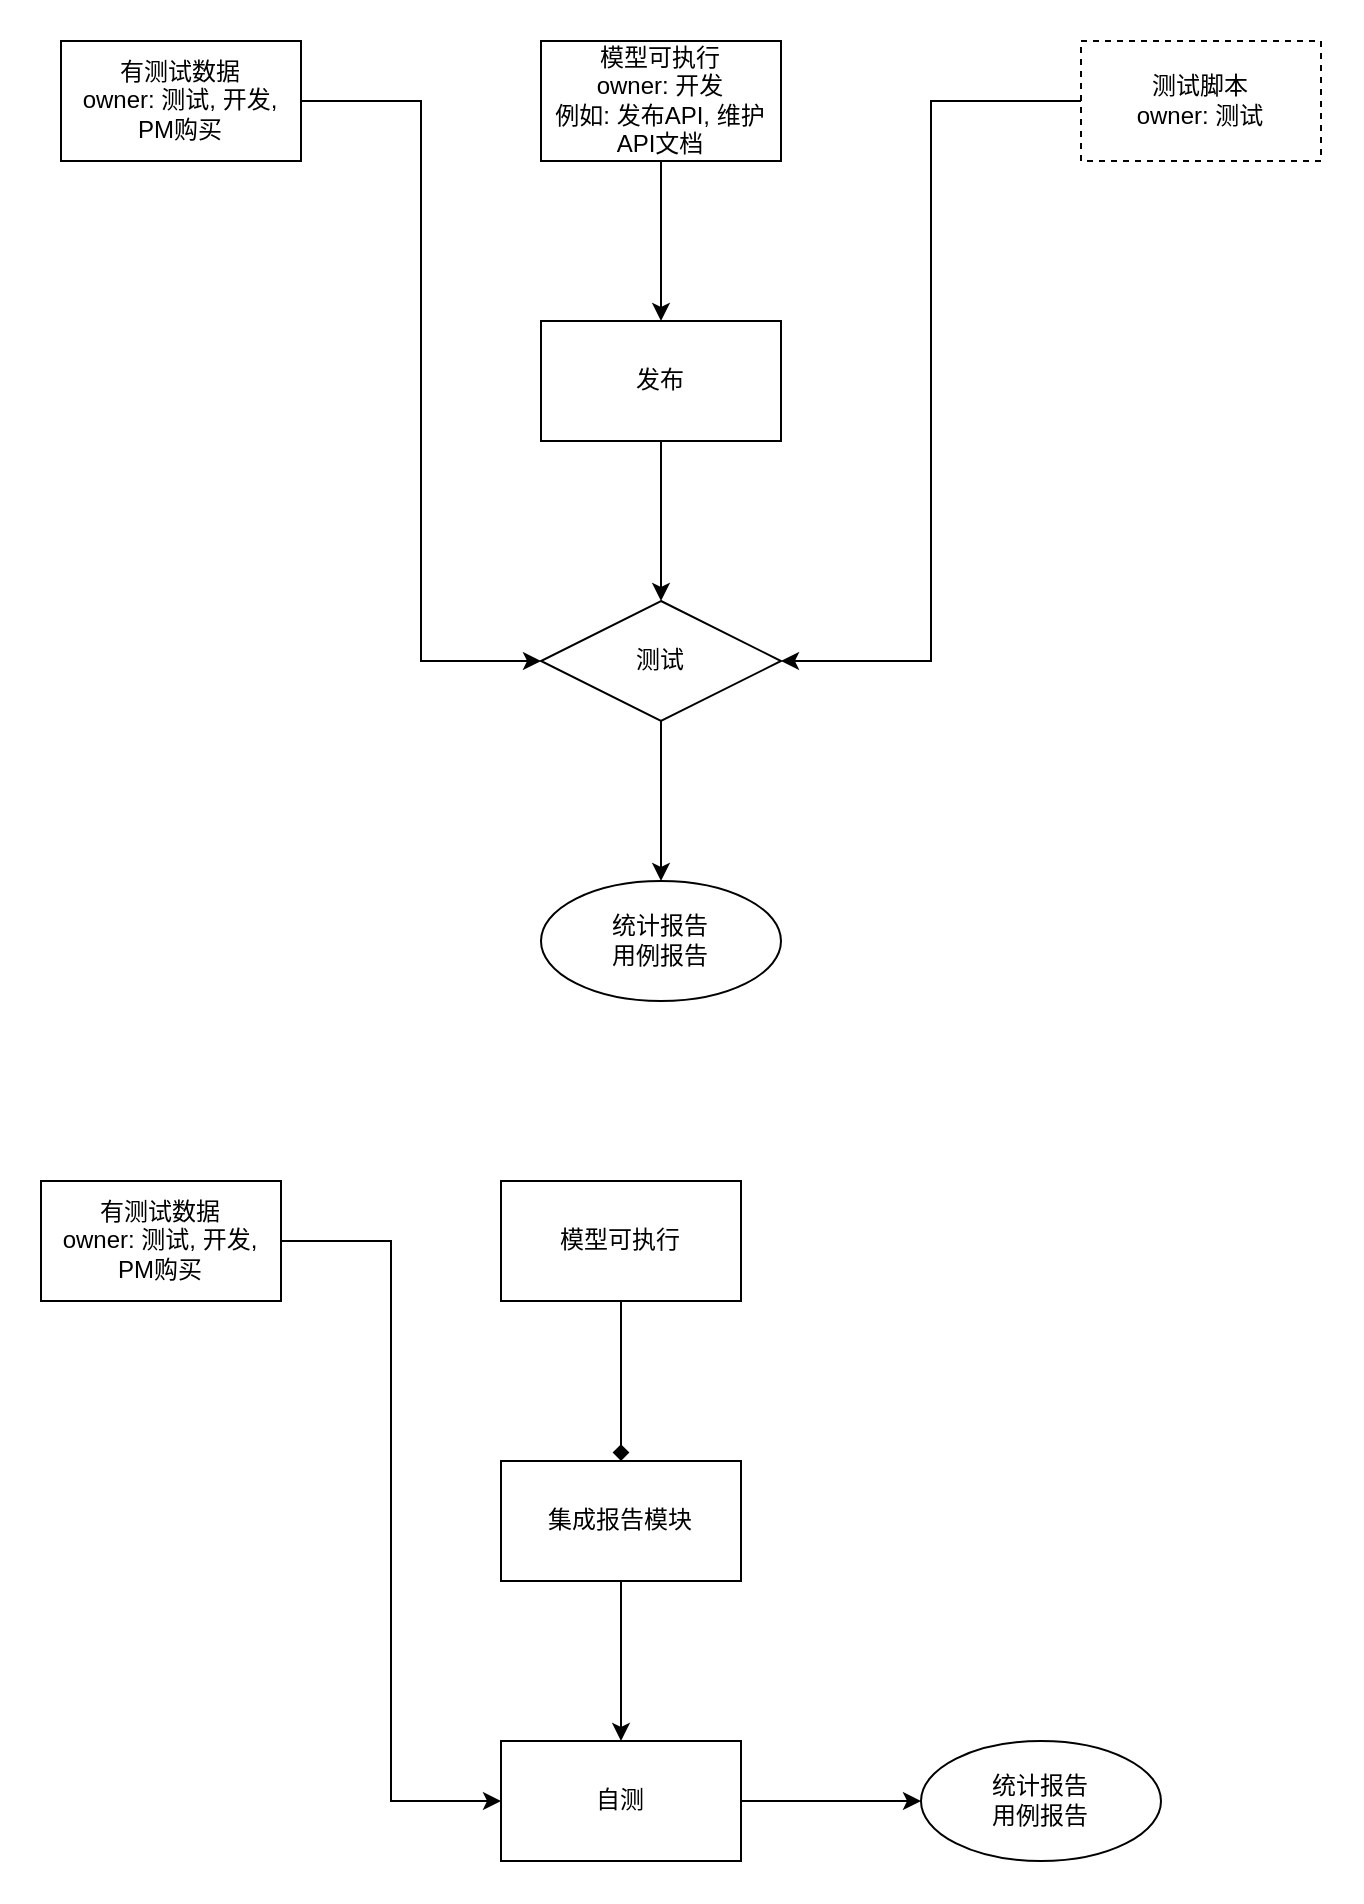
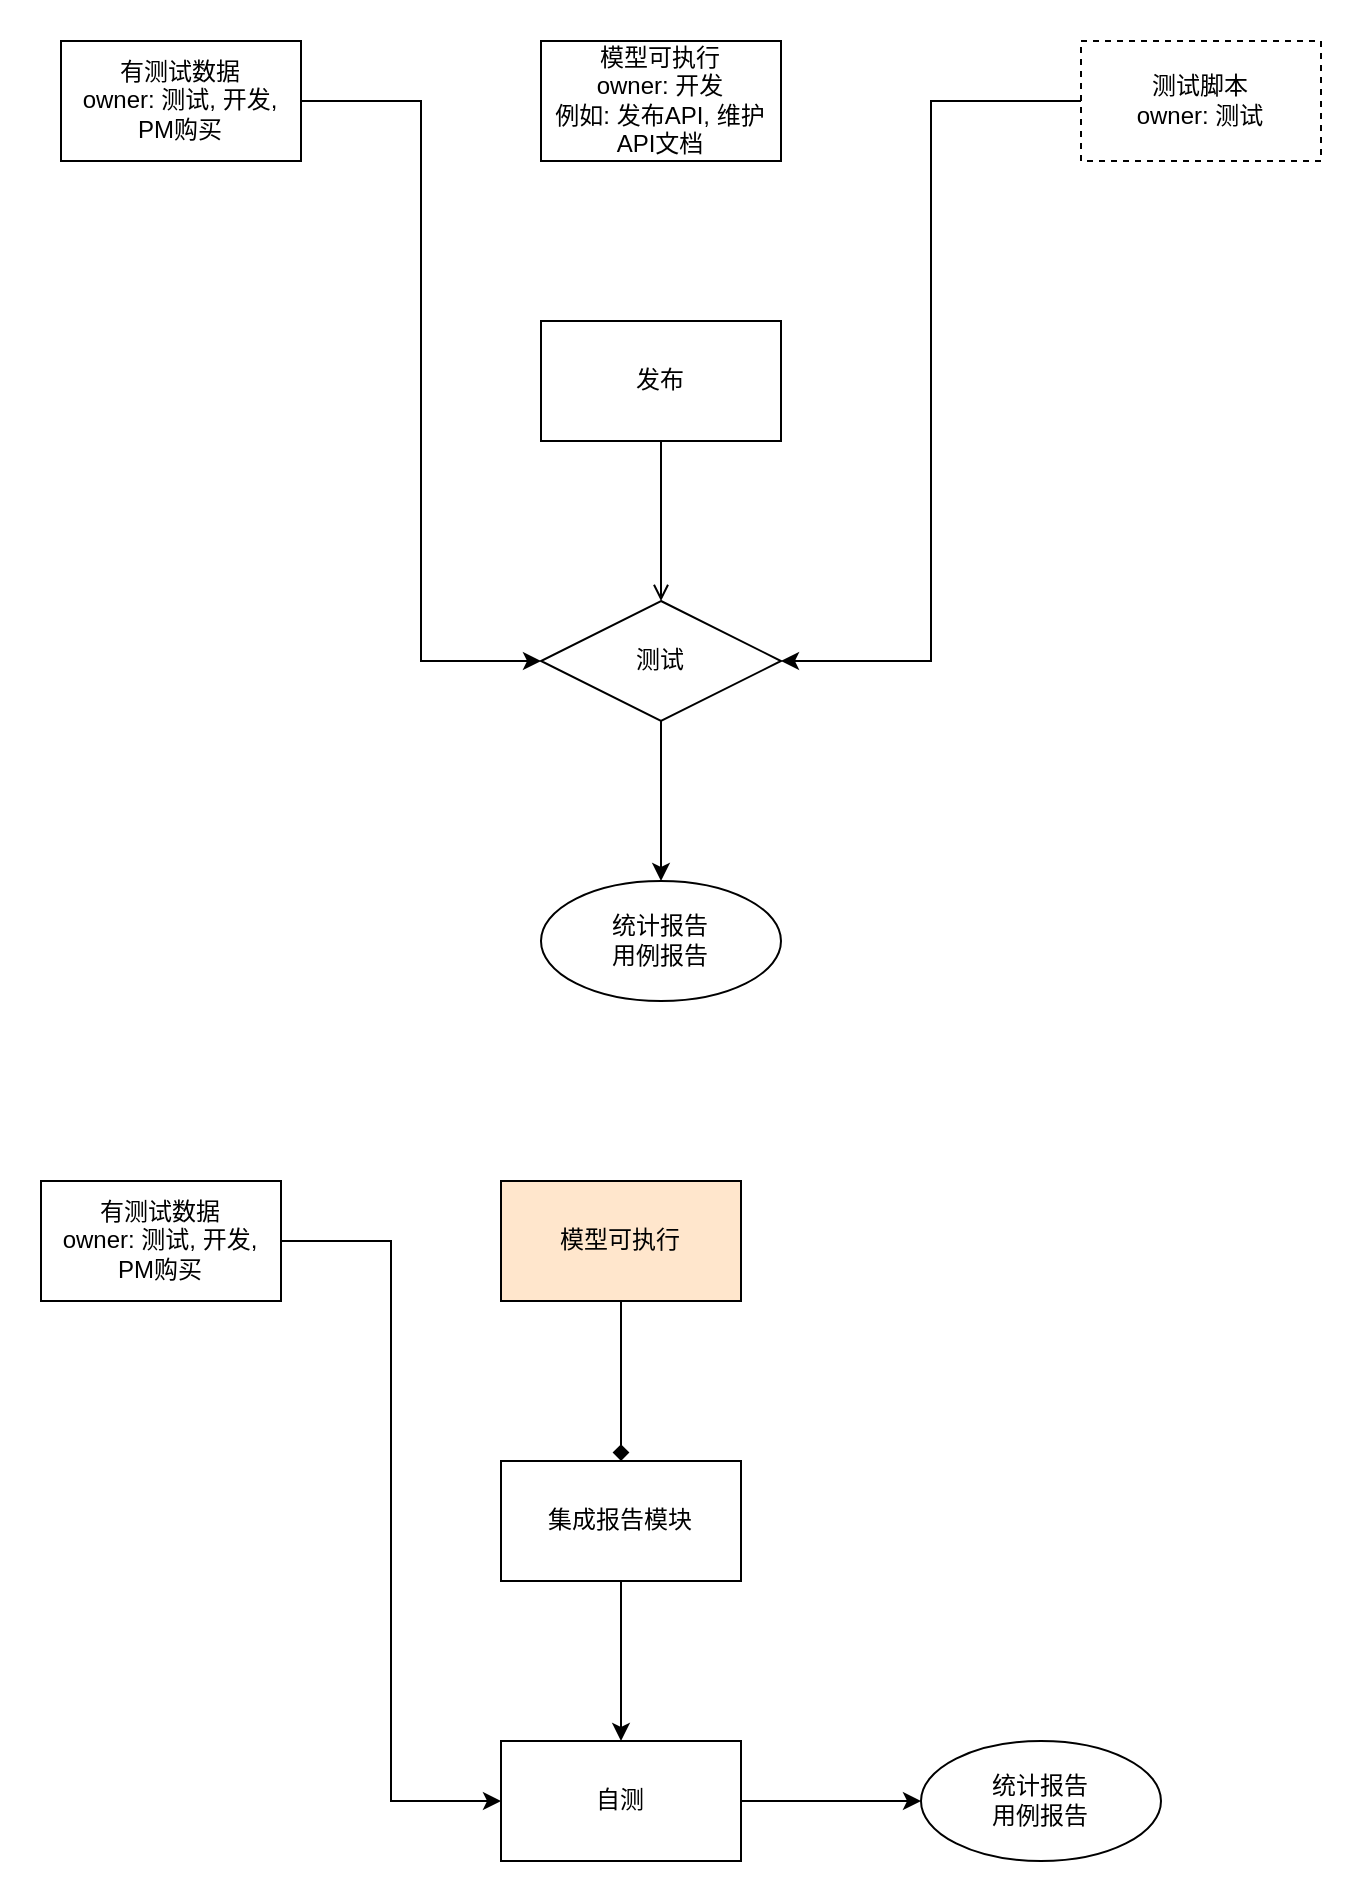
(661, 234) -> none
(661, 586) -> (661, 588)
(621, 1241) -> (621, 1241)
